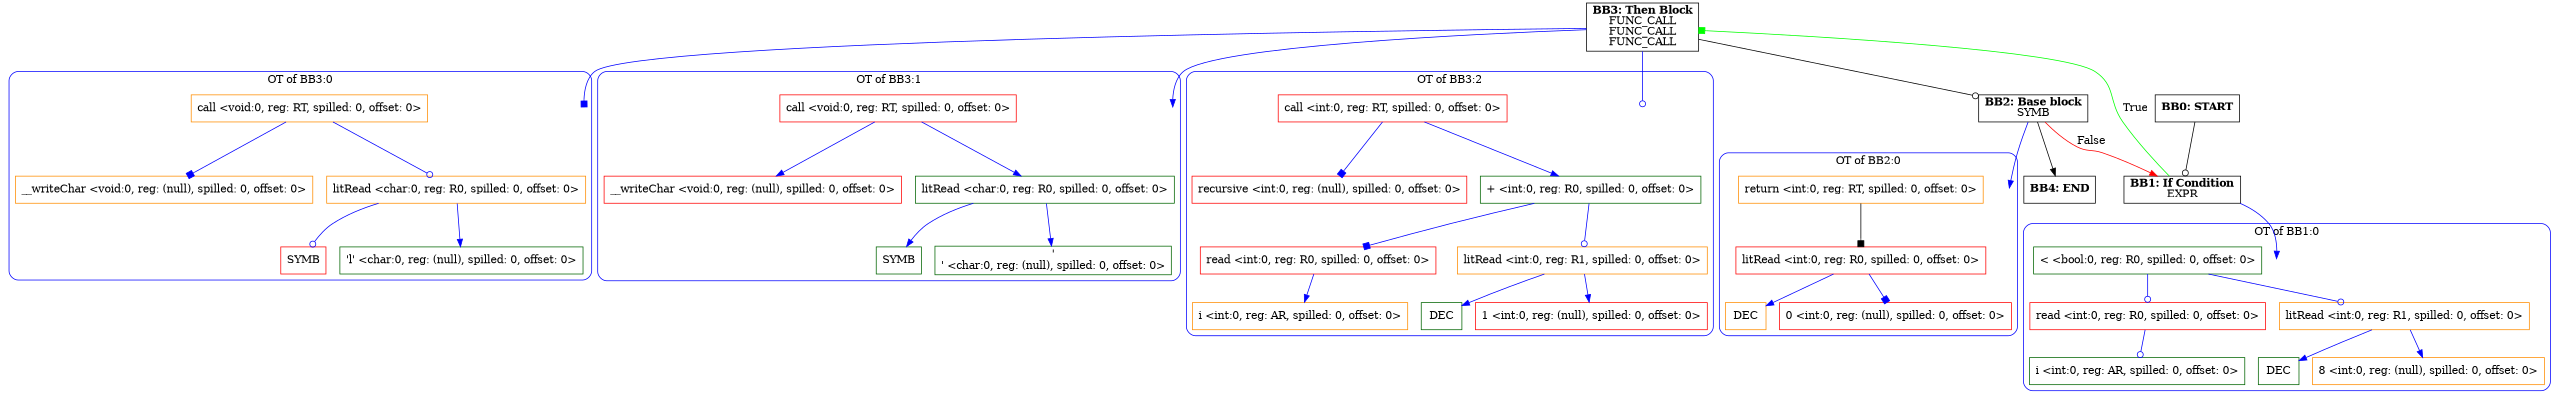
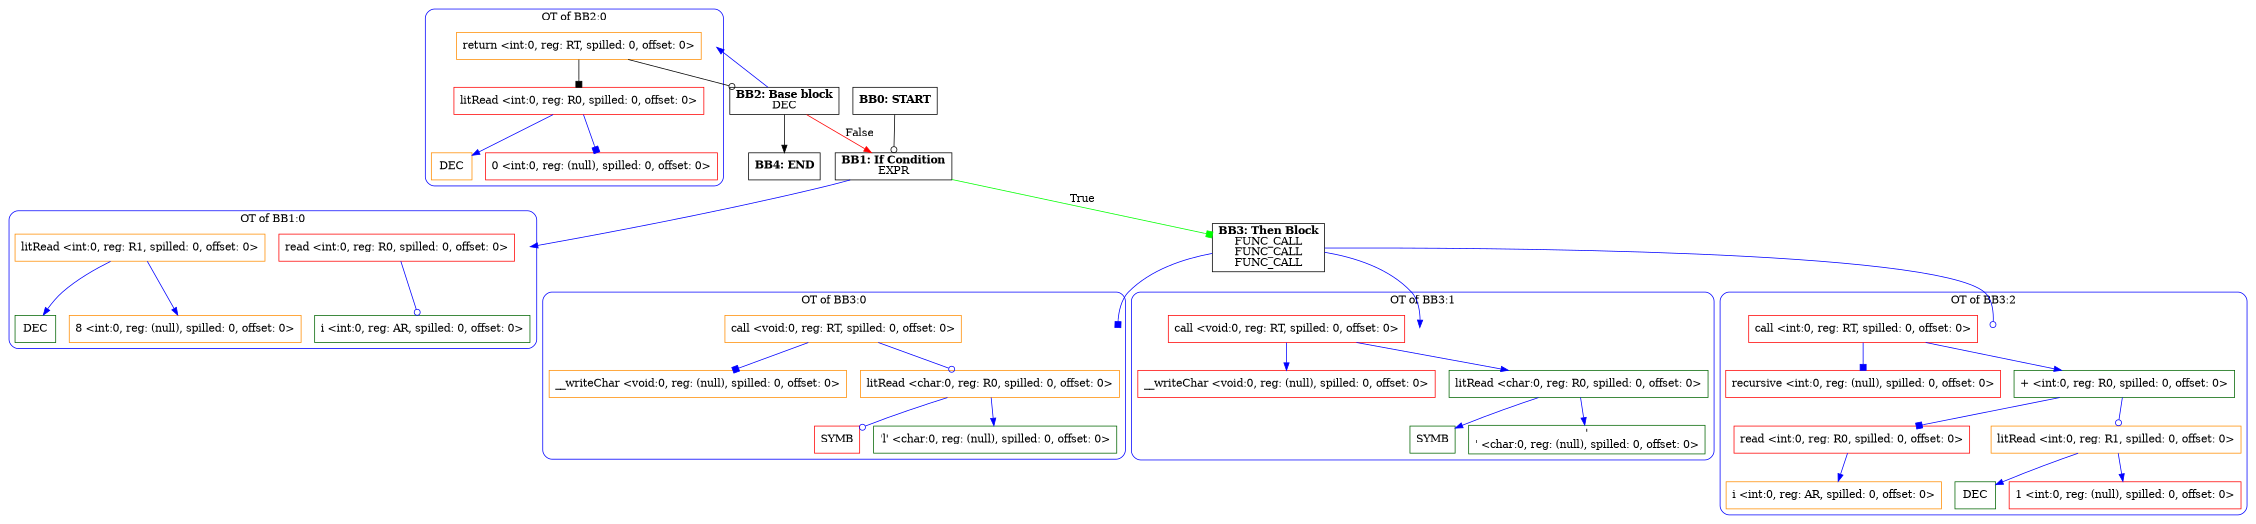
(1836, 67) -> (678, 73)
(2033, 113) -> (784, 105)
(2148, 260) -> none
